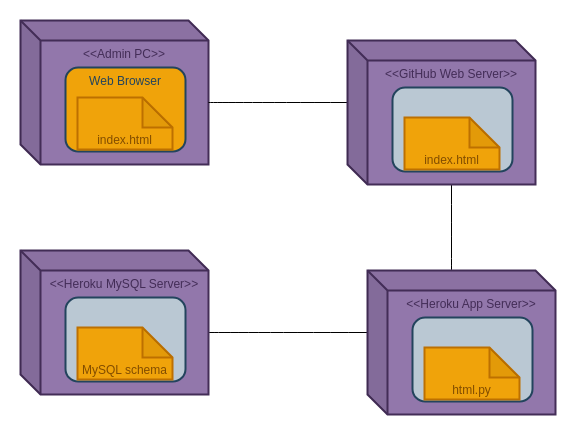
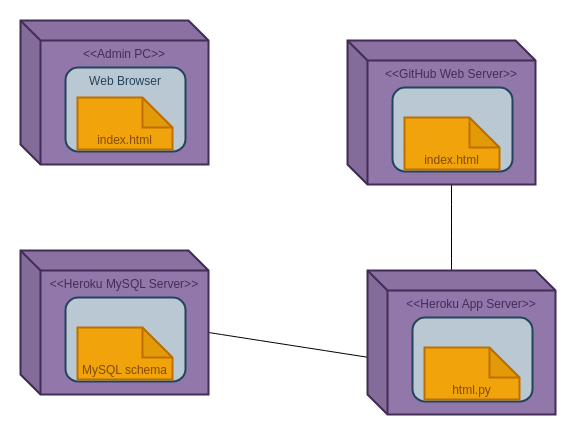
(126, 82) -> (126, 82)
(278, 103) -> none
(290, 333) -> (288, 345)
